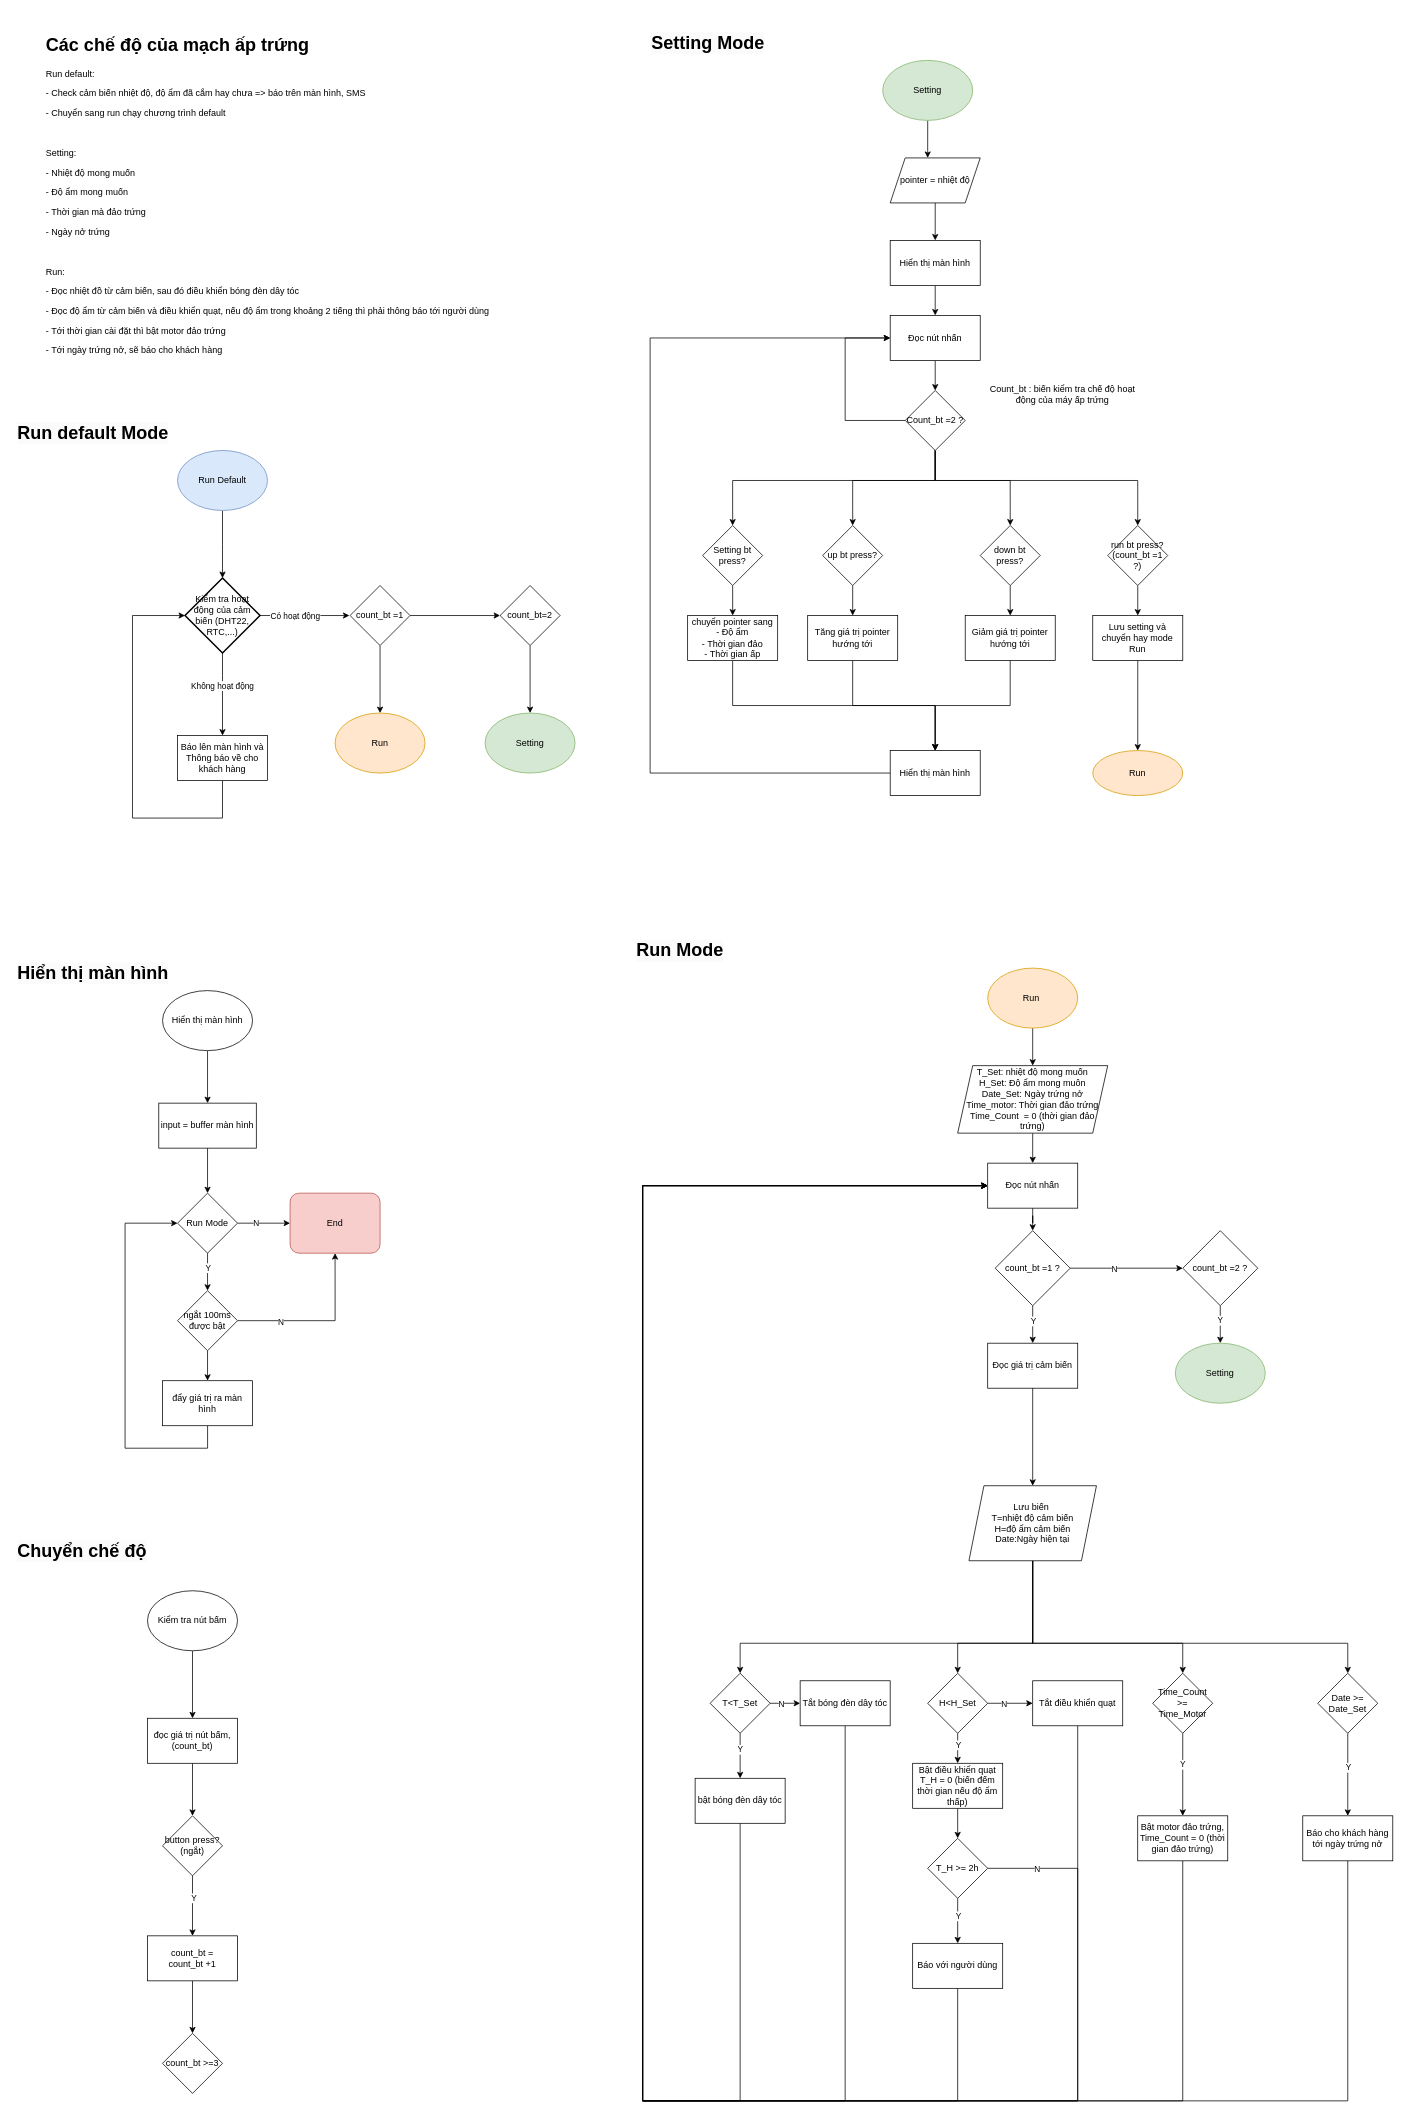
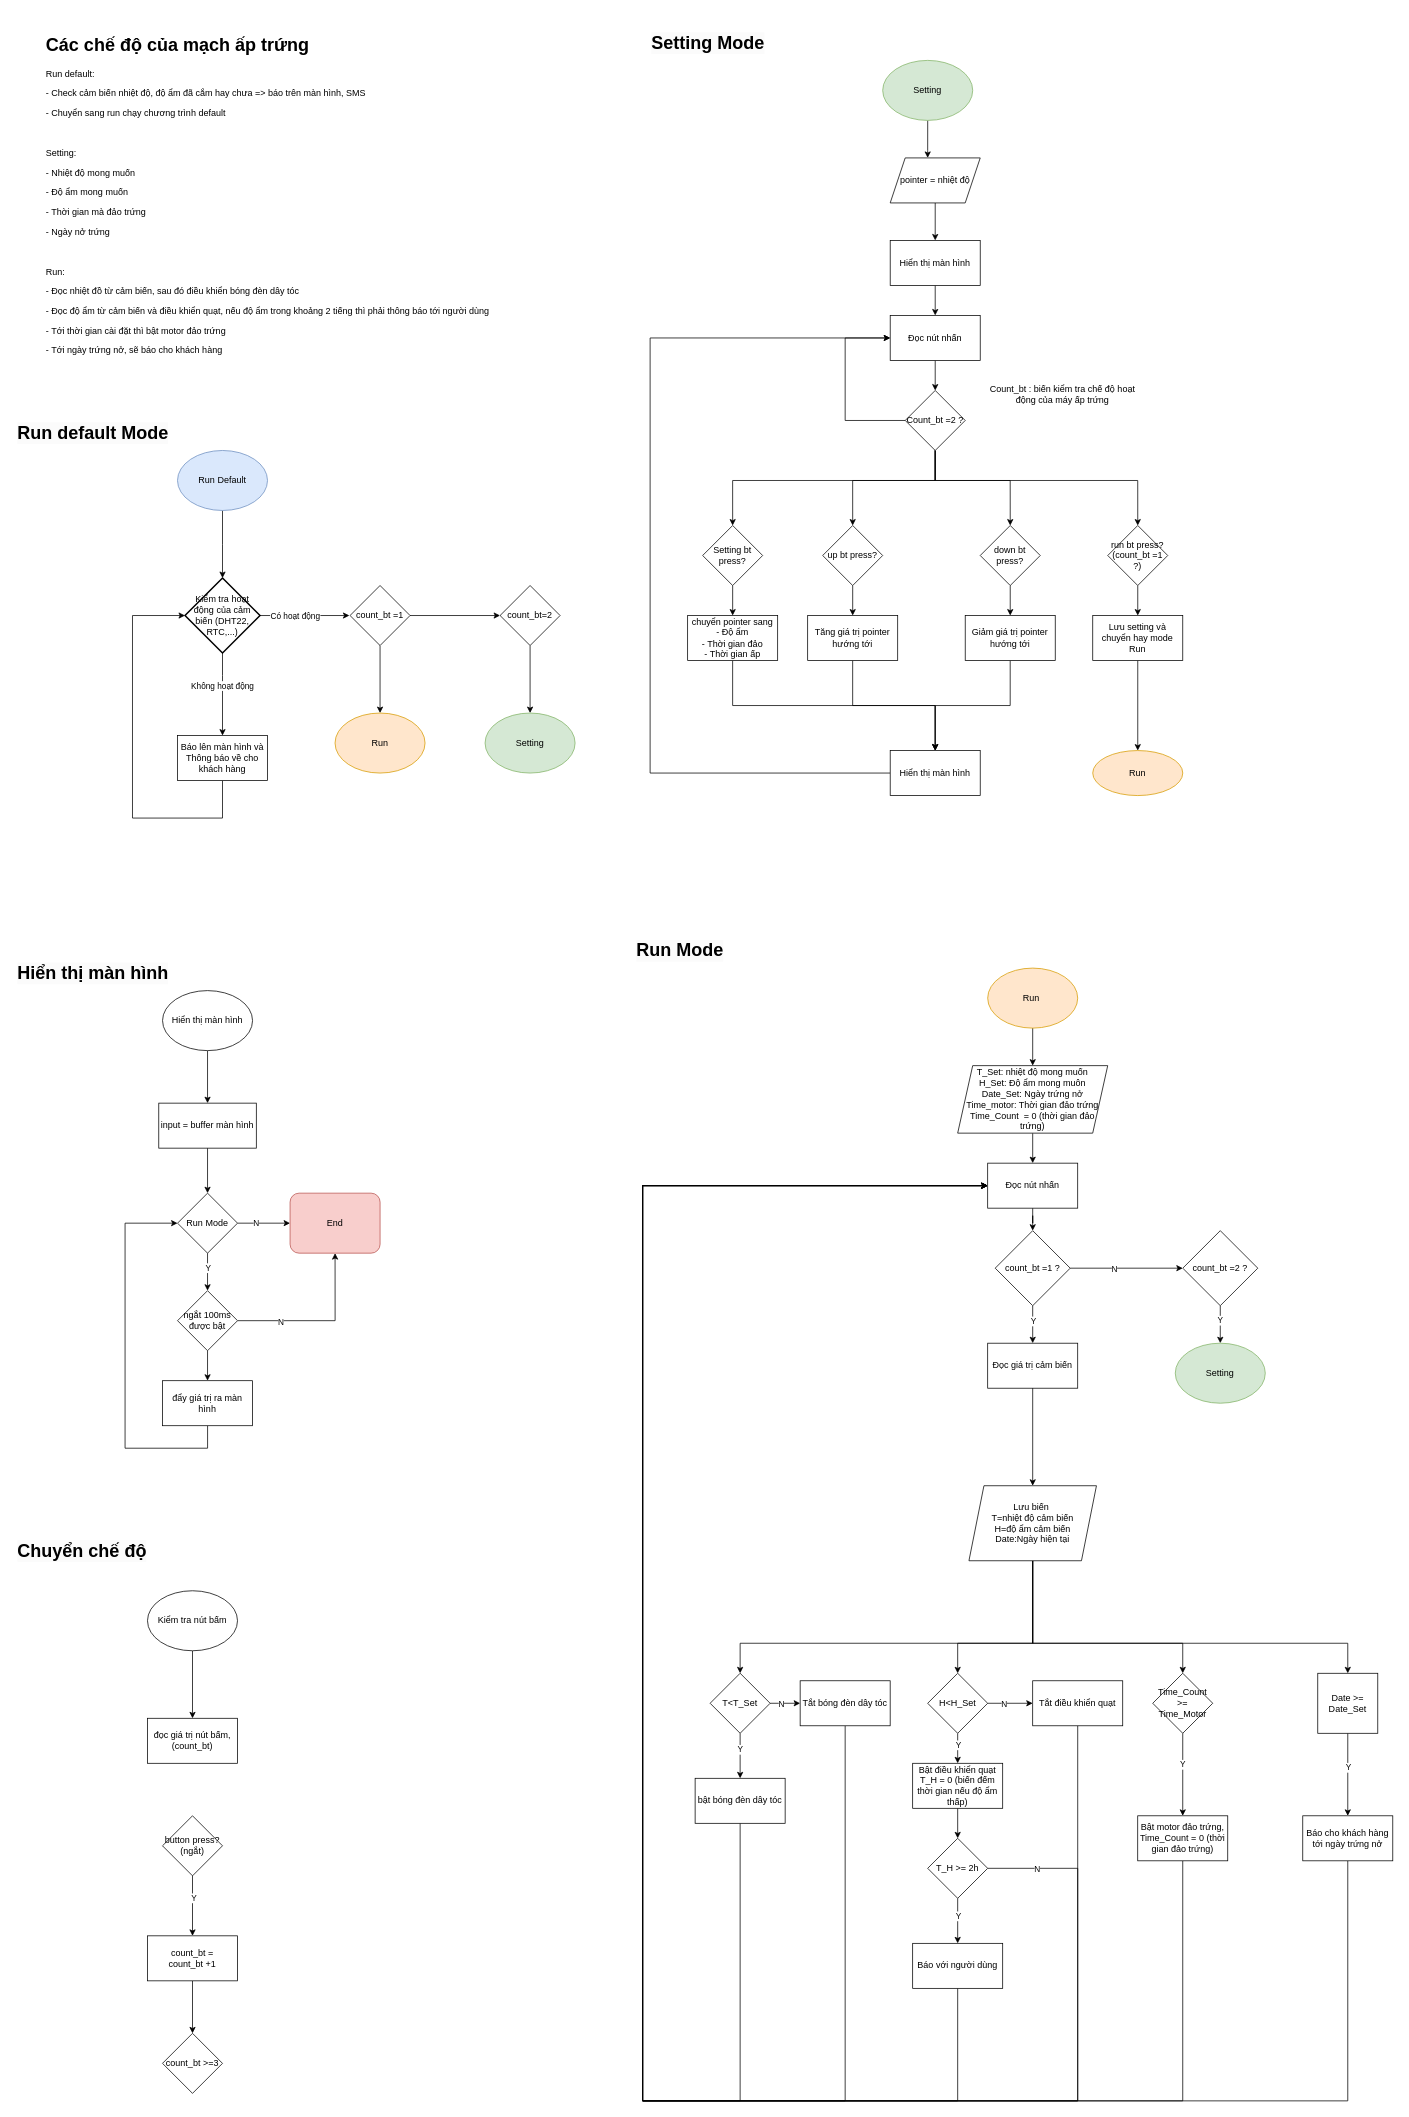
(1347, 1703) -> (1347, 1703)
(192, 1786) -> none
